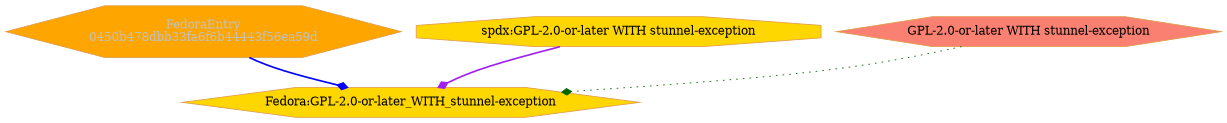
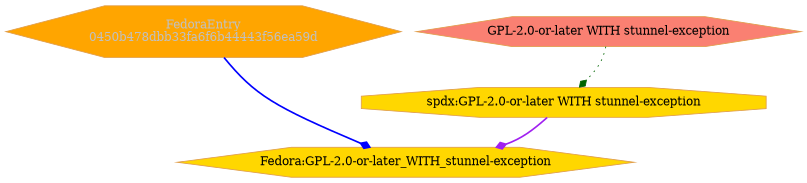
(768, 76) -> (599, 65)
